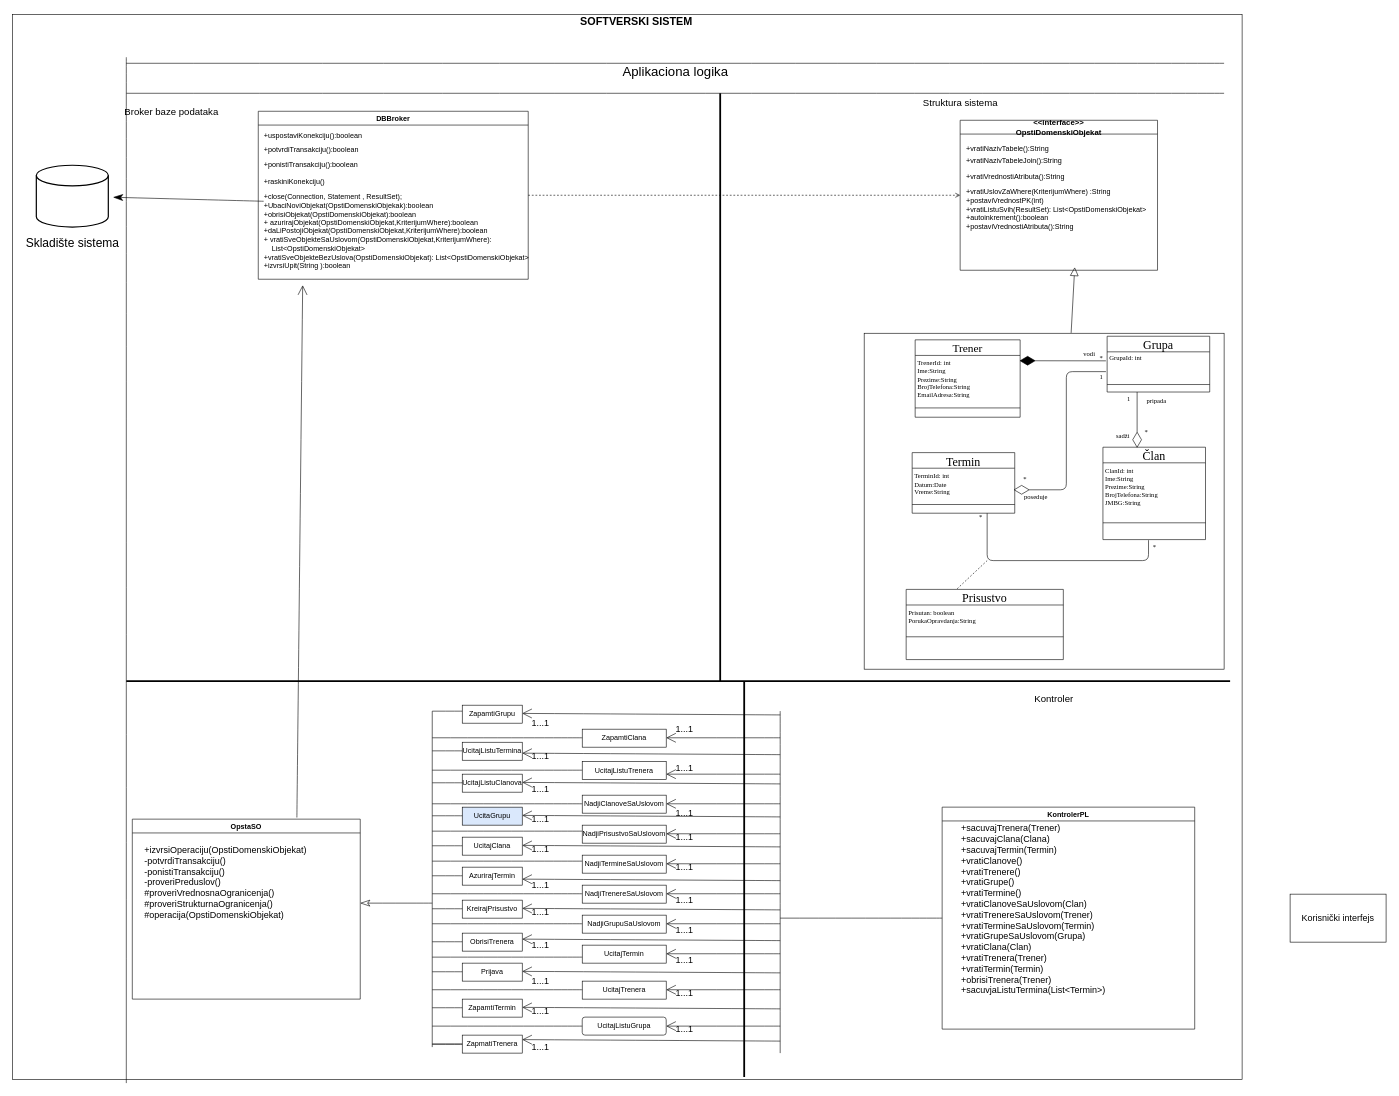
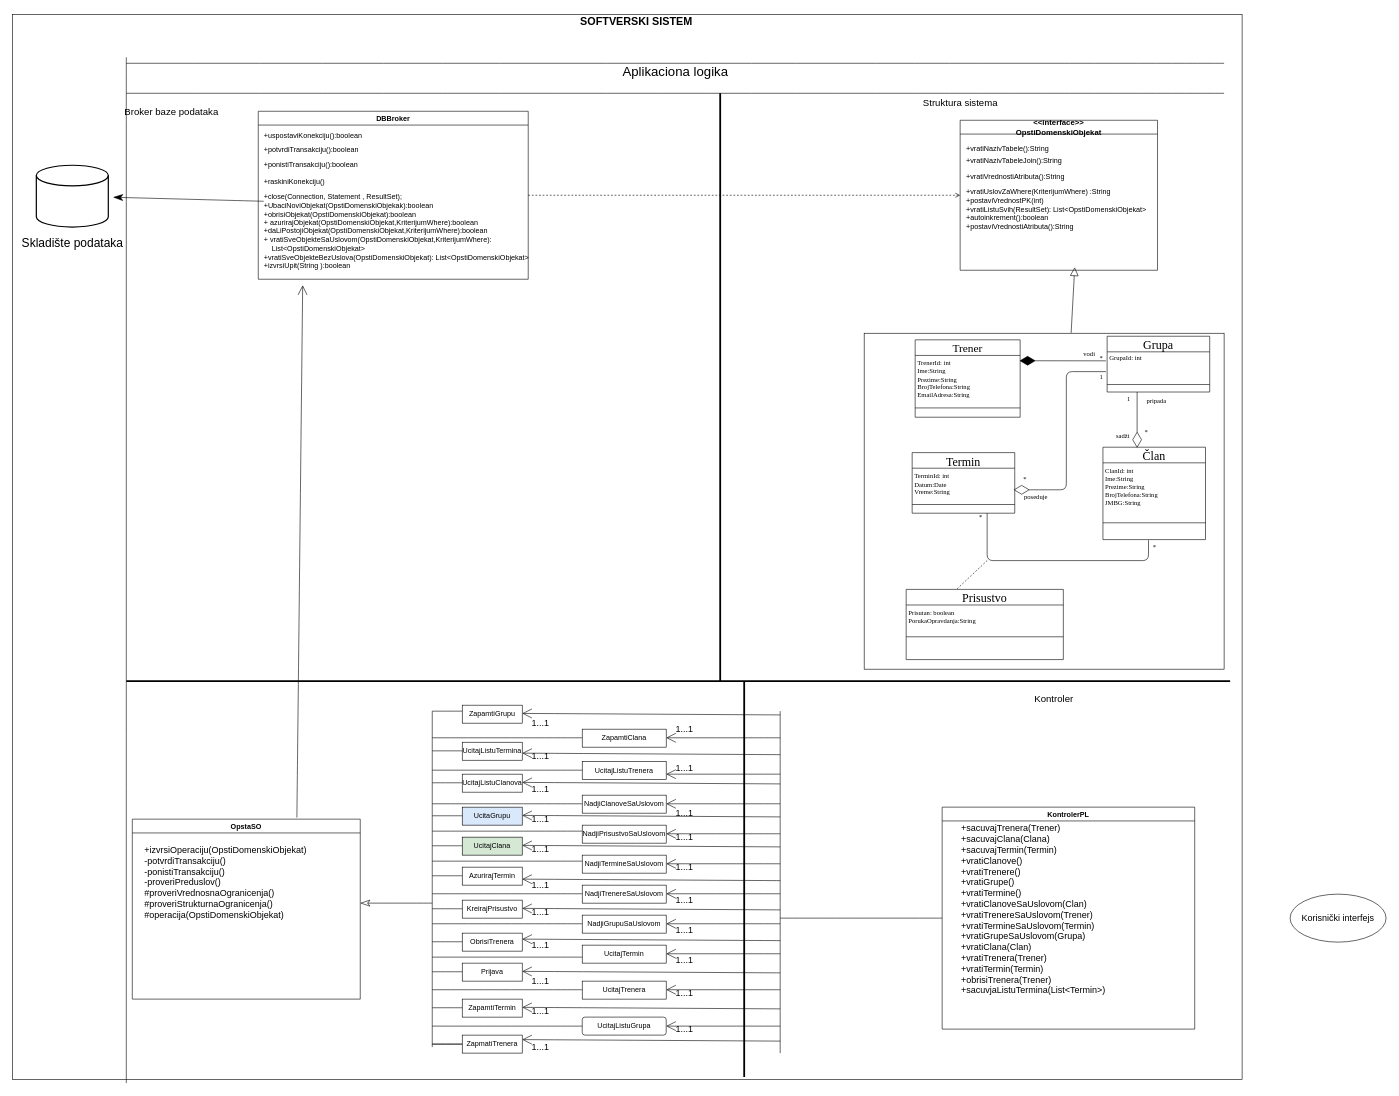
(73, 243) -> (73, 243)
(492, 846) -> (492, 846)
(1338, 918) -> (1338, 918)
